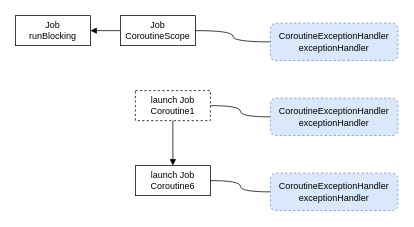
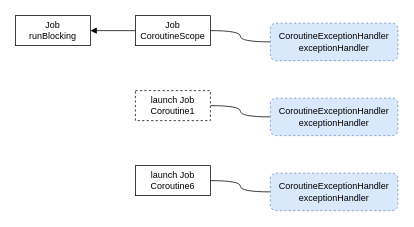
(158, 30) -> (173, 30)
(173, 158) -> none
